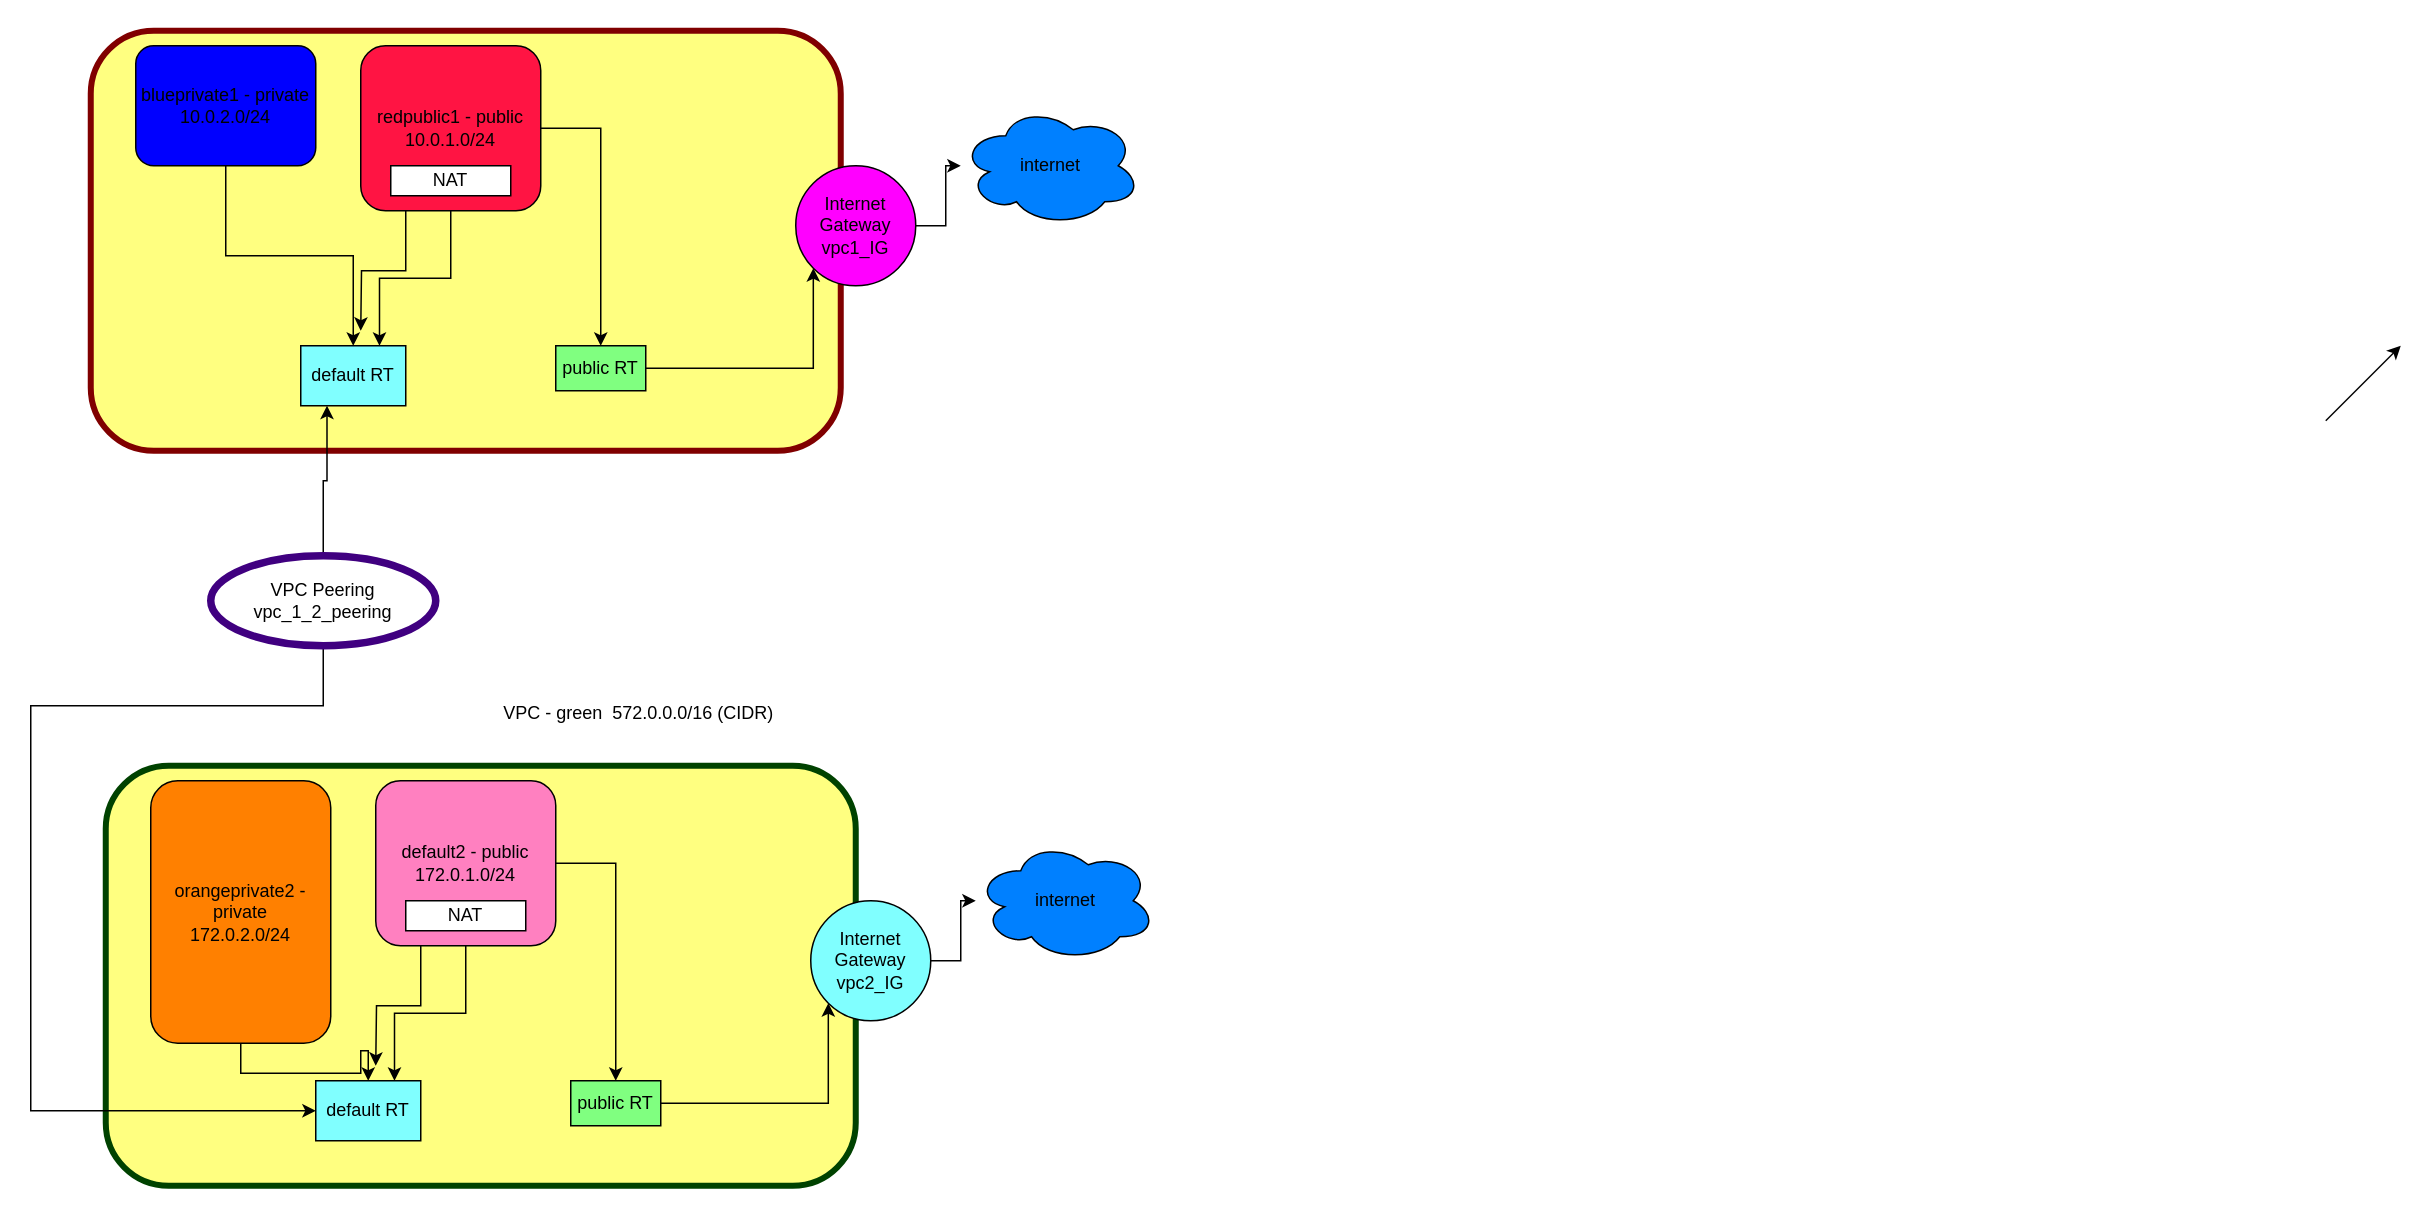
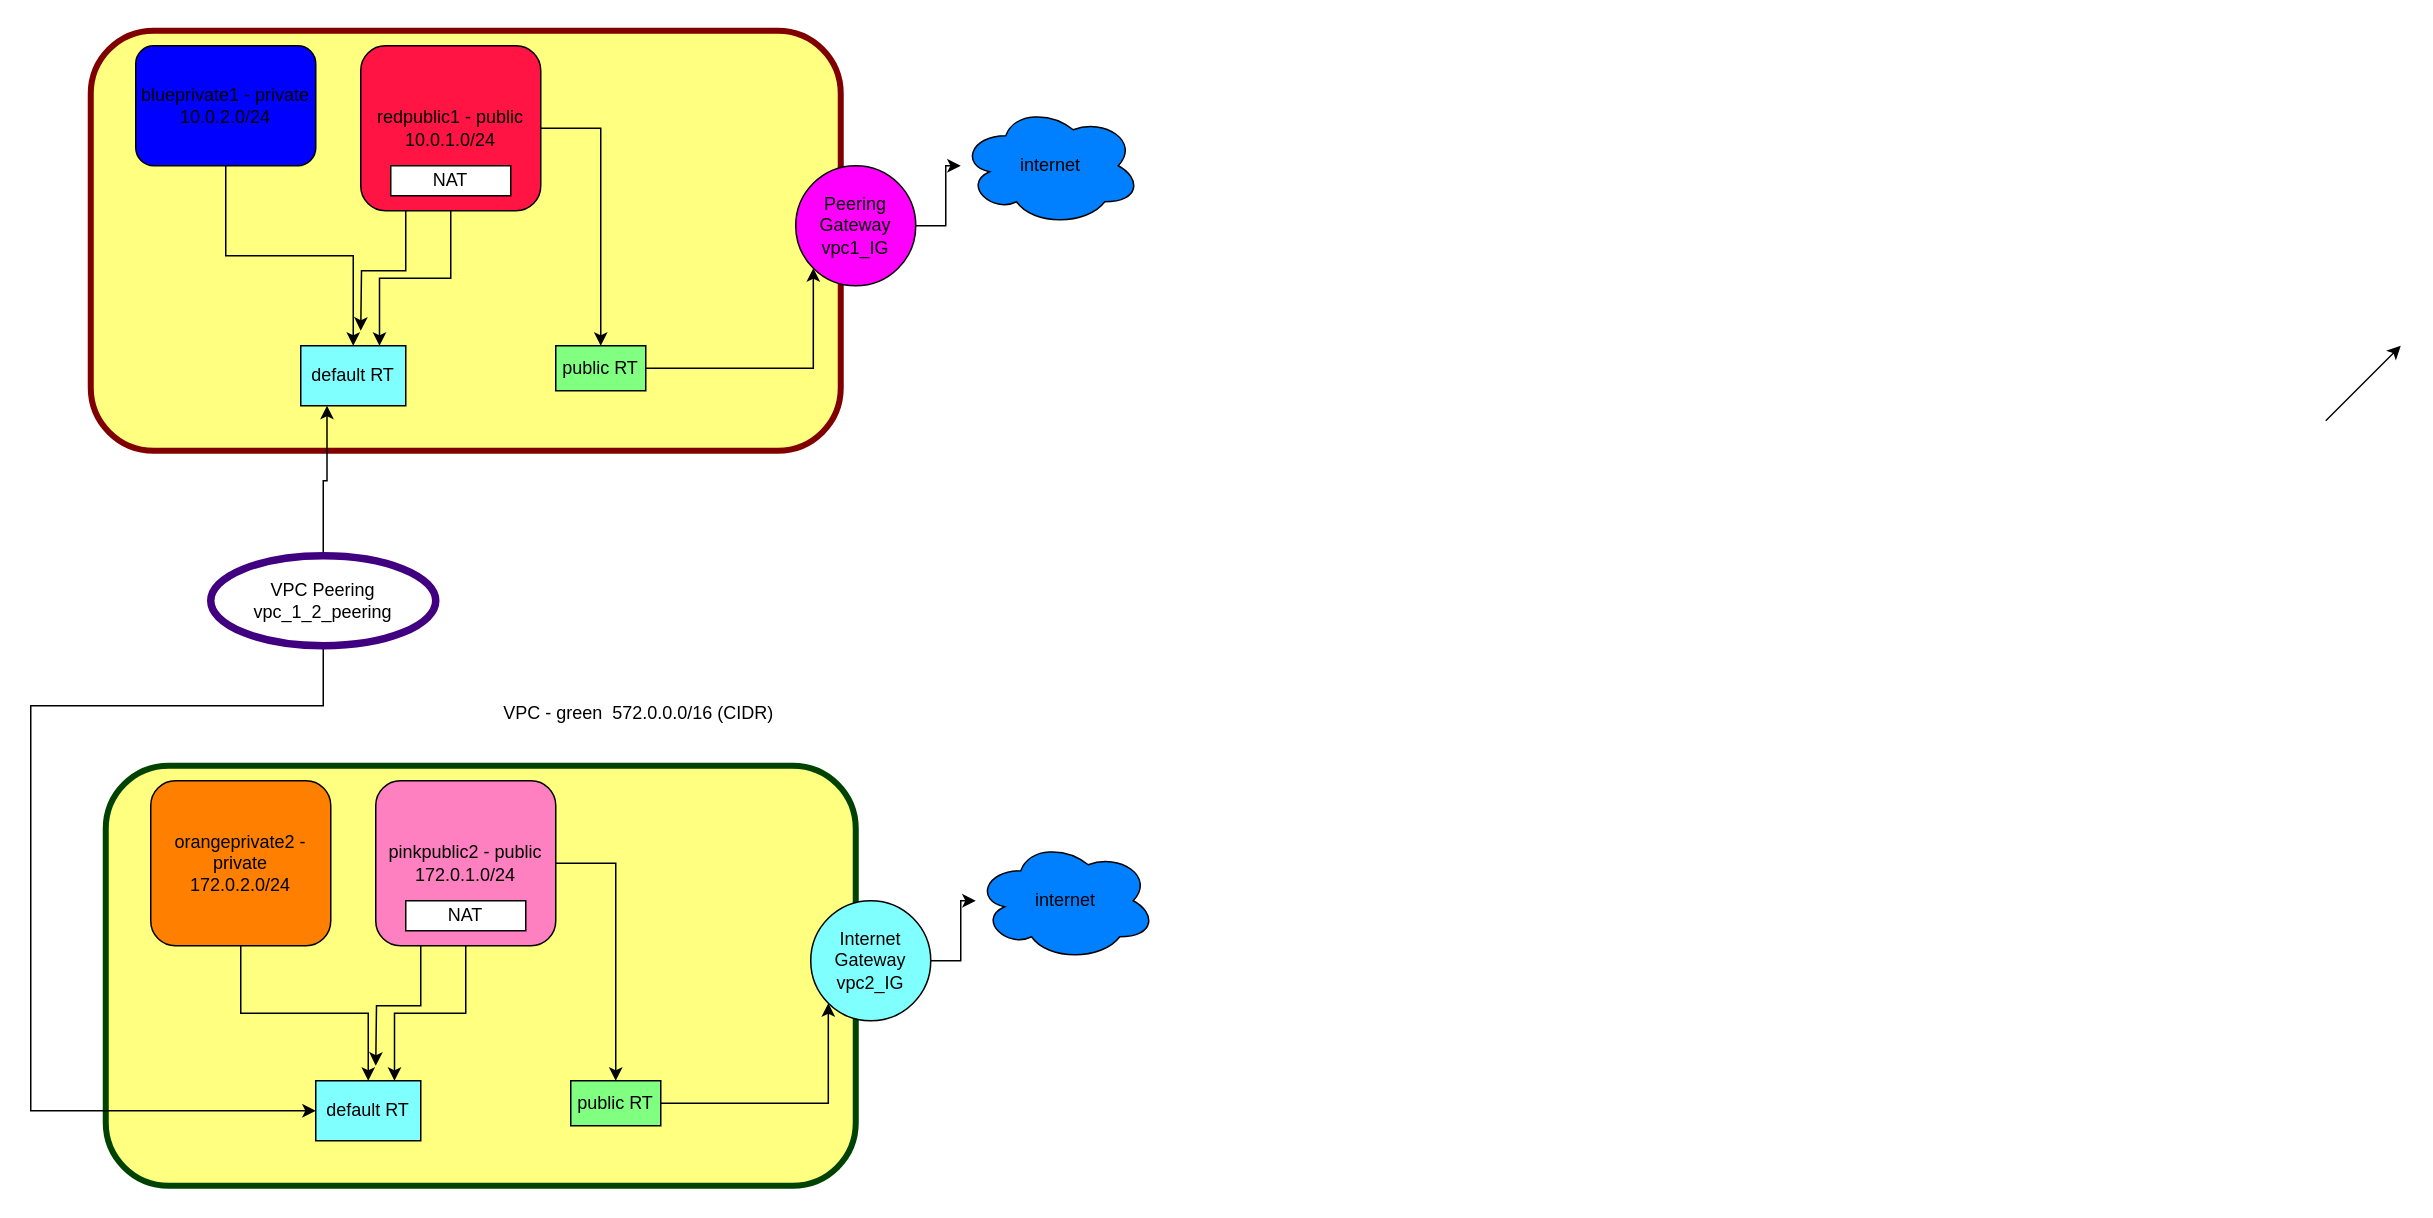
(856, 226) -> (856, 226)
(466, 863) -> (466, 863)
(241, 912) -> (241, 863)
